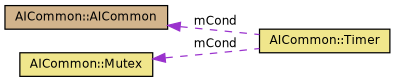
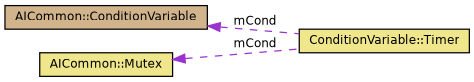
(86, 17) -> (106, 17)
(325, 41) -> (384, 41)
